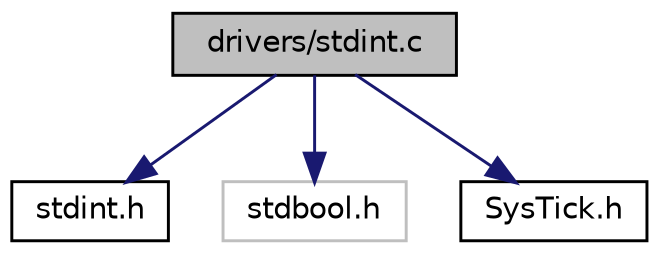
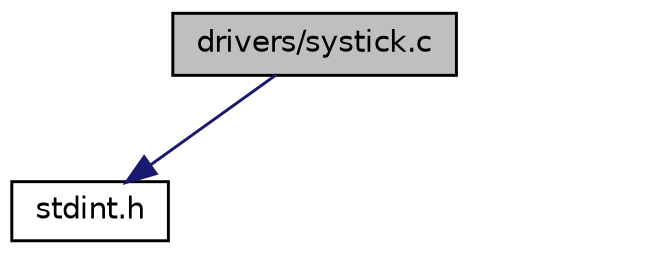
(315, 44) -> (315, 44)
(315, 211) -> none
(554, 211) -> none
